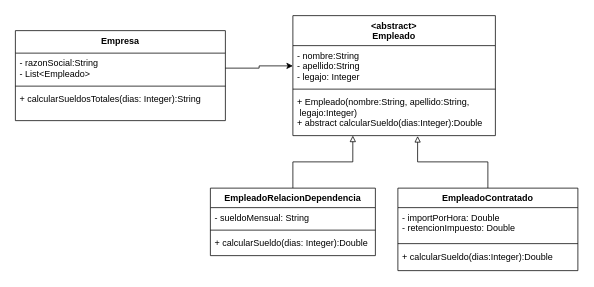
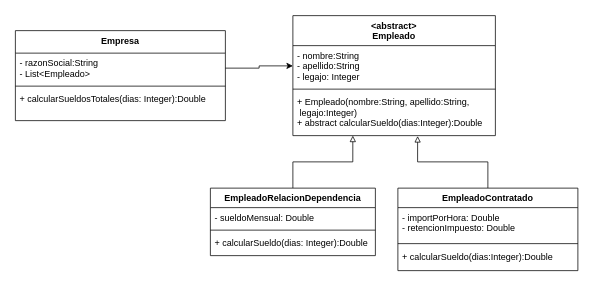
(124, 99) -> (124, 99)
(265, 218) -> (265, 218)
